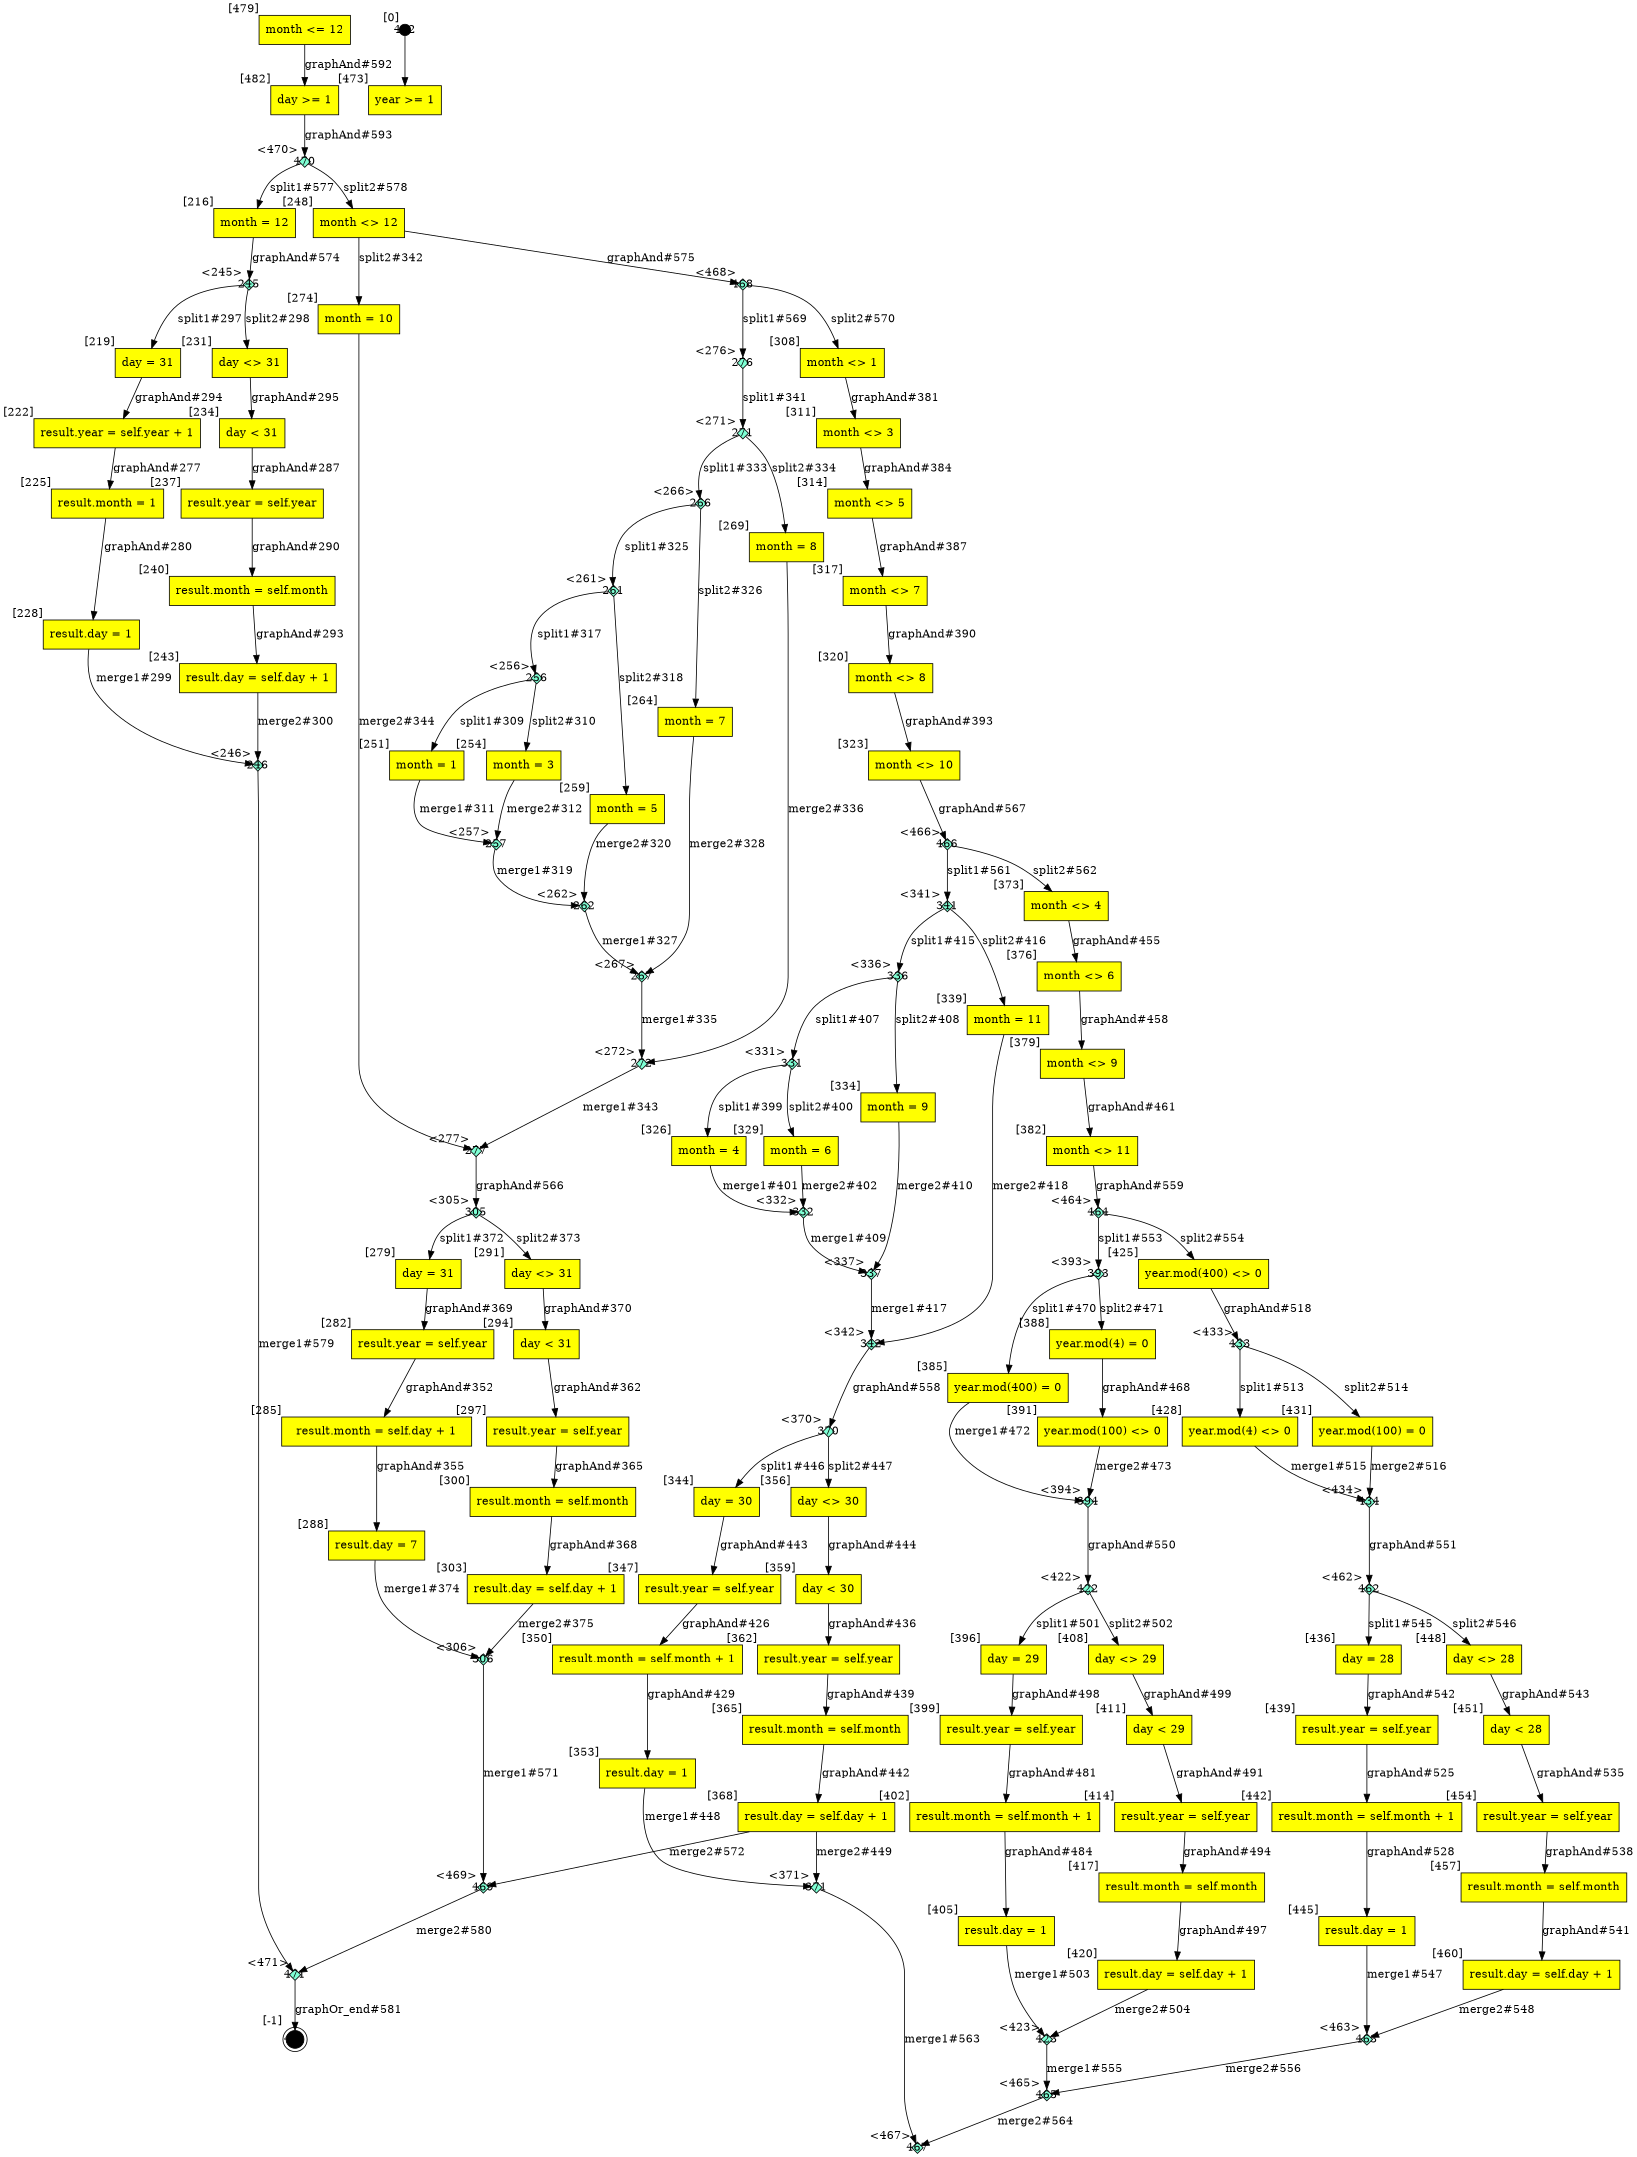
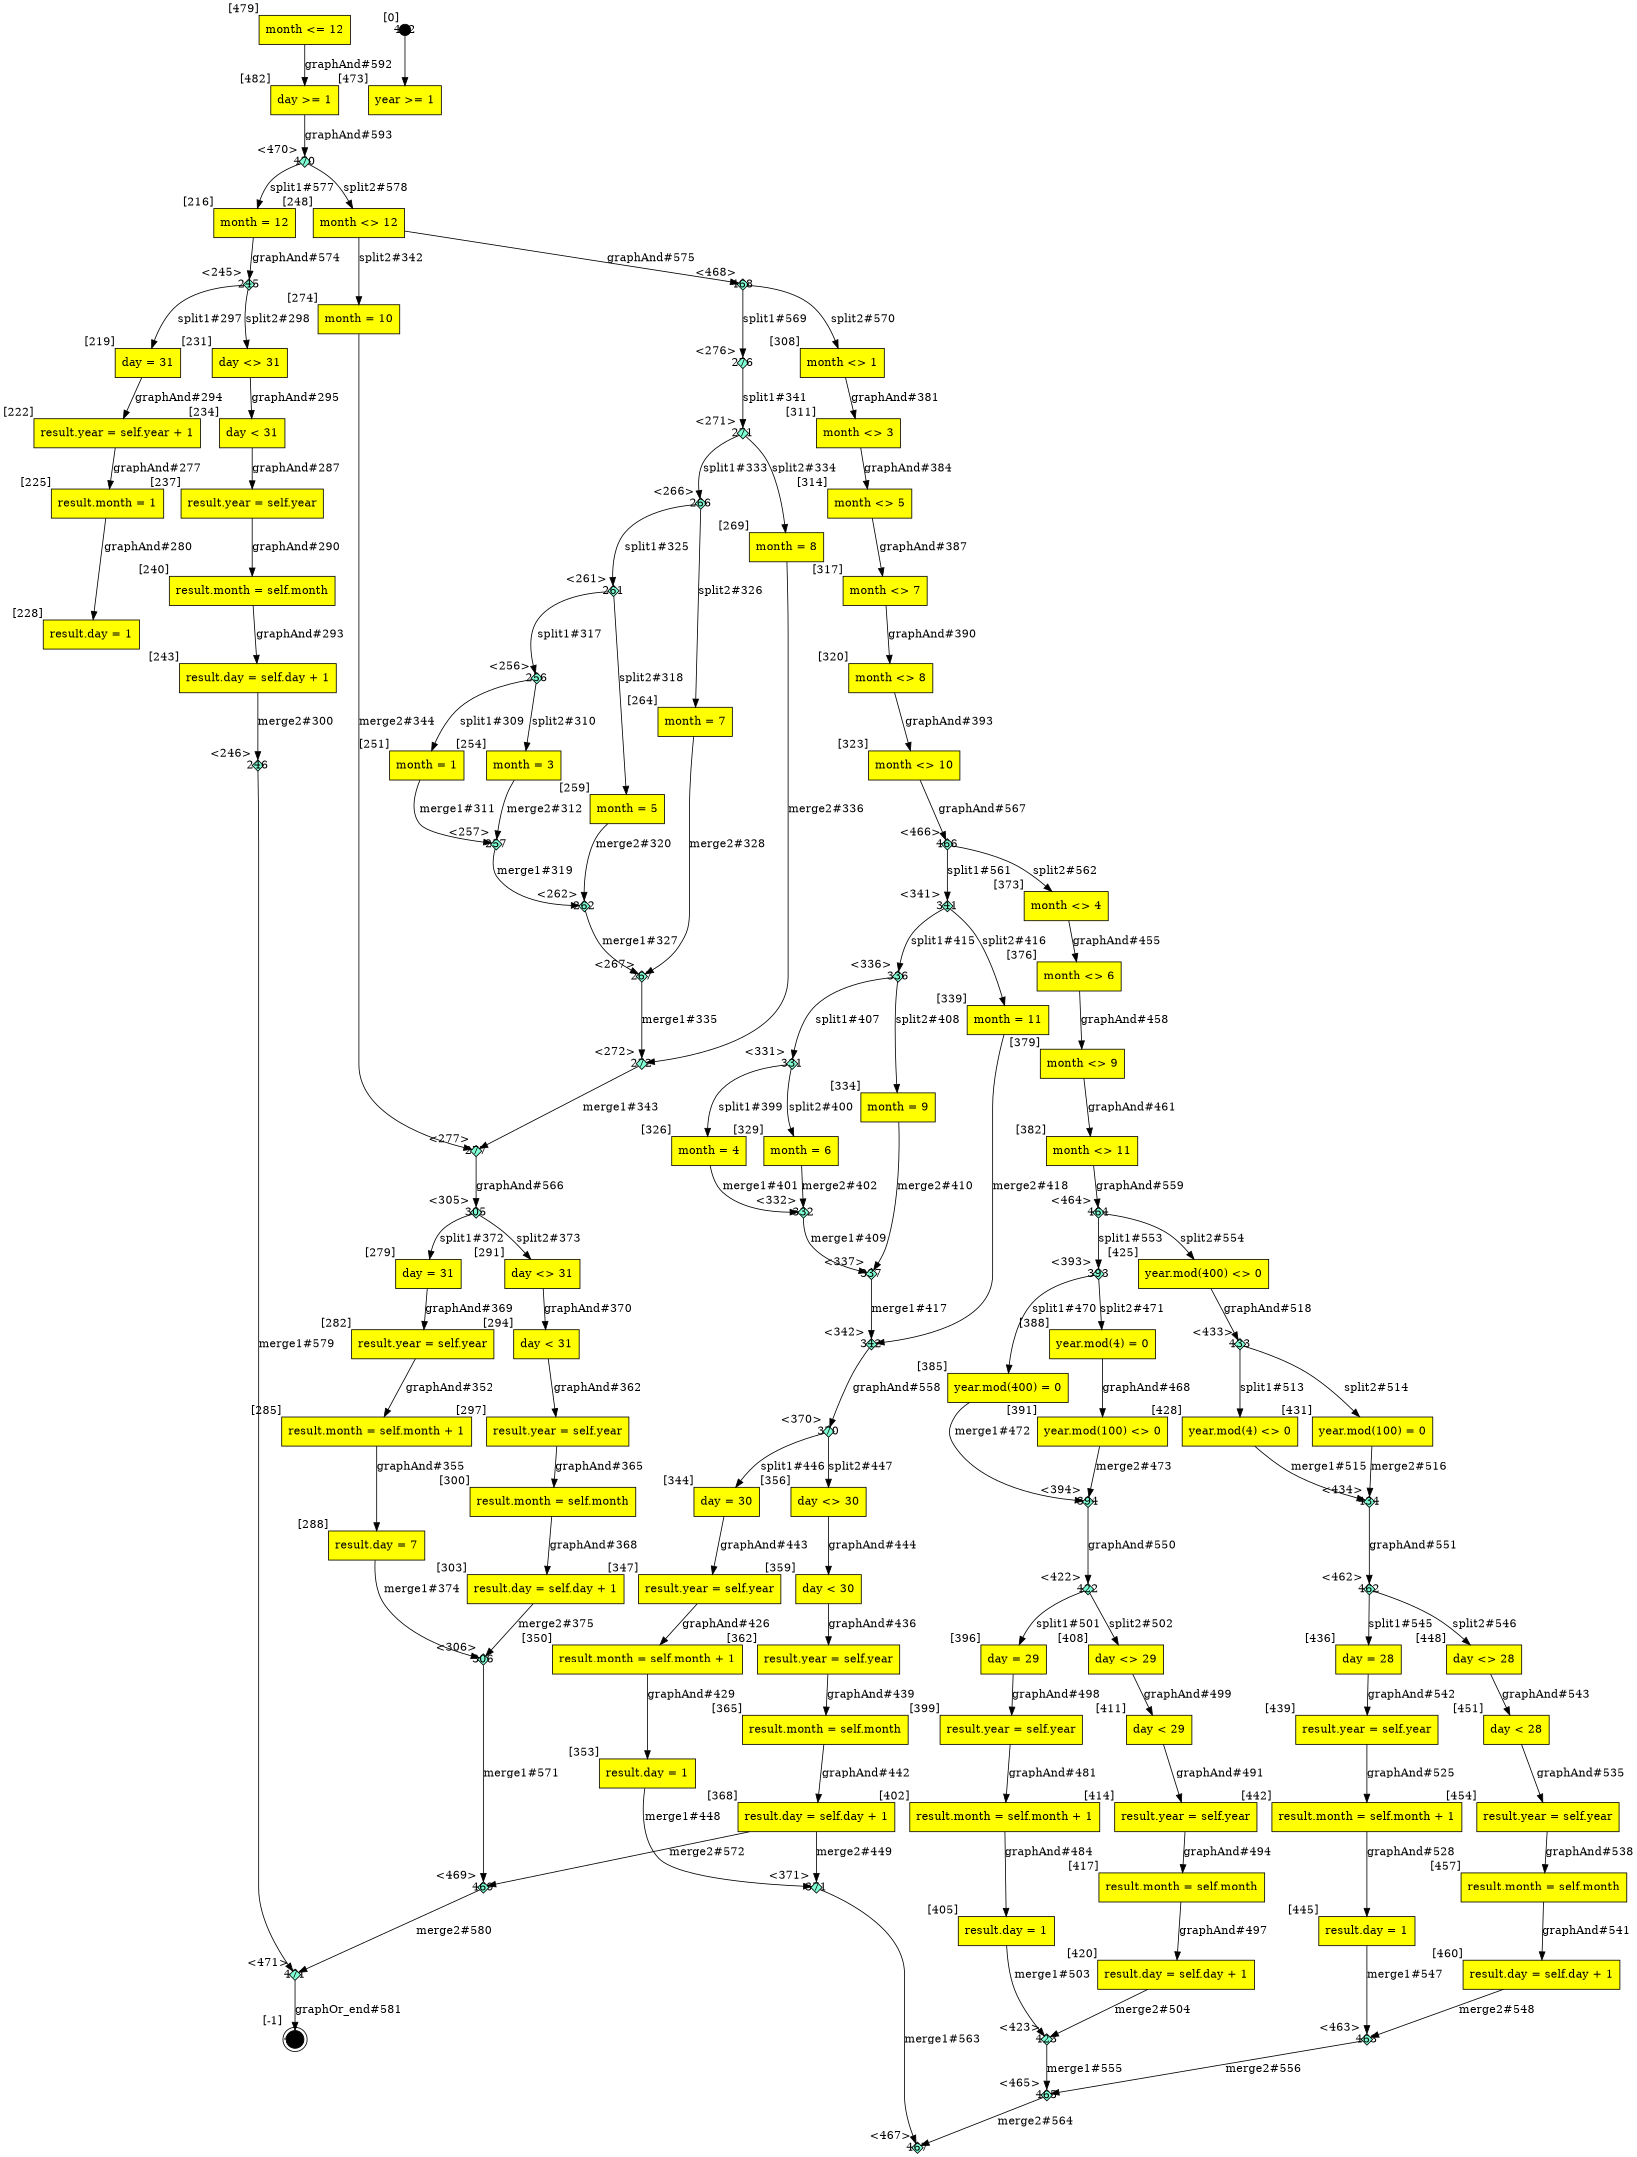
(143, 732) -> none
(377, 1432) -> (377, 1432)
